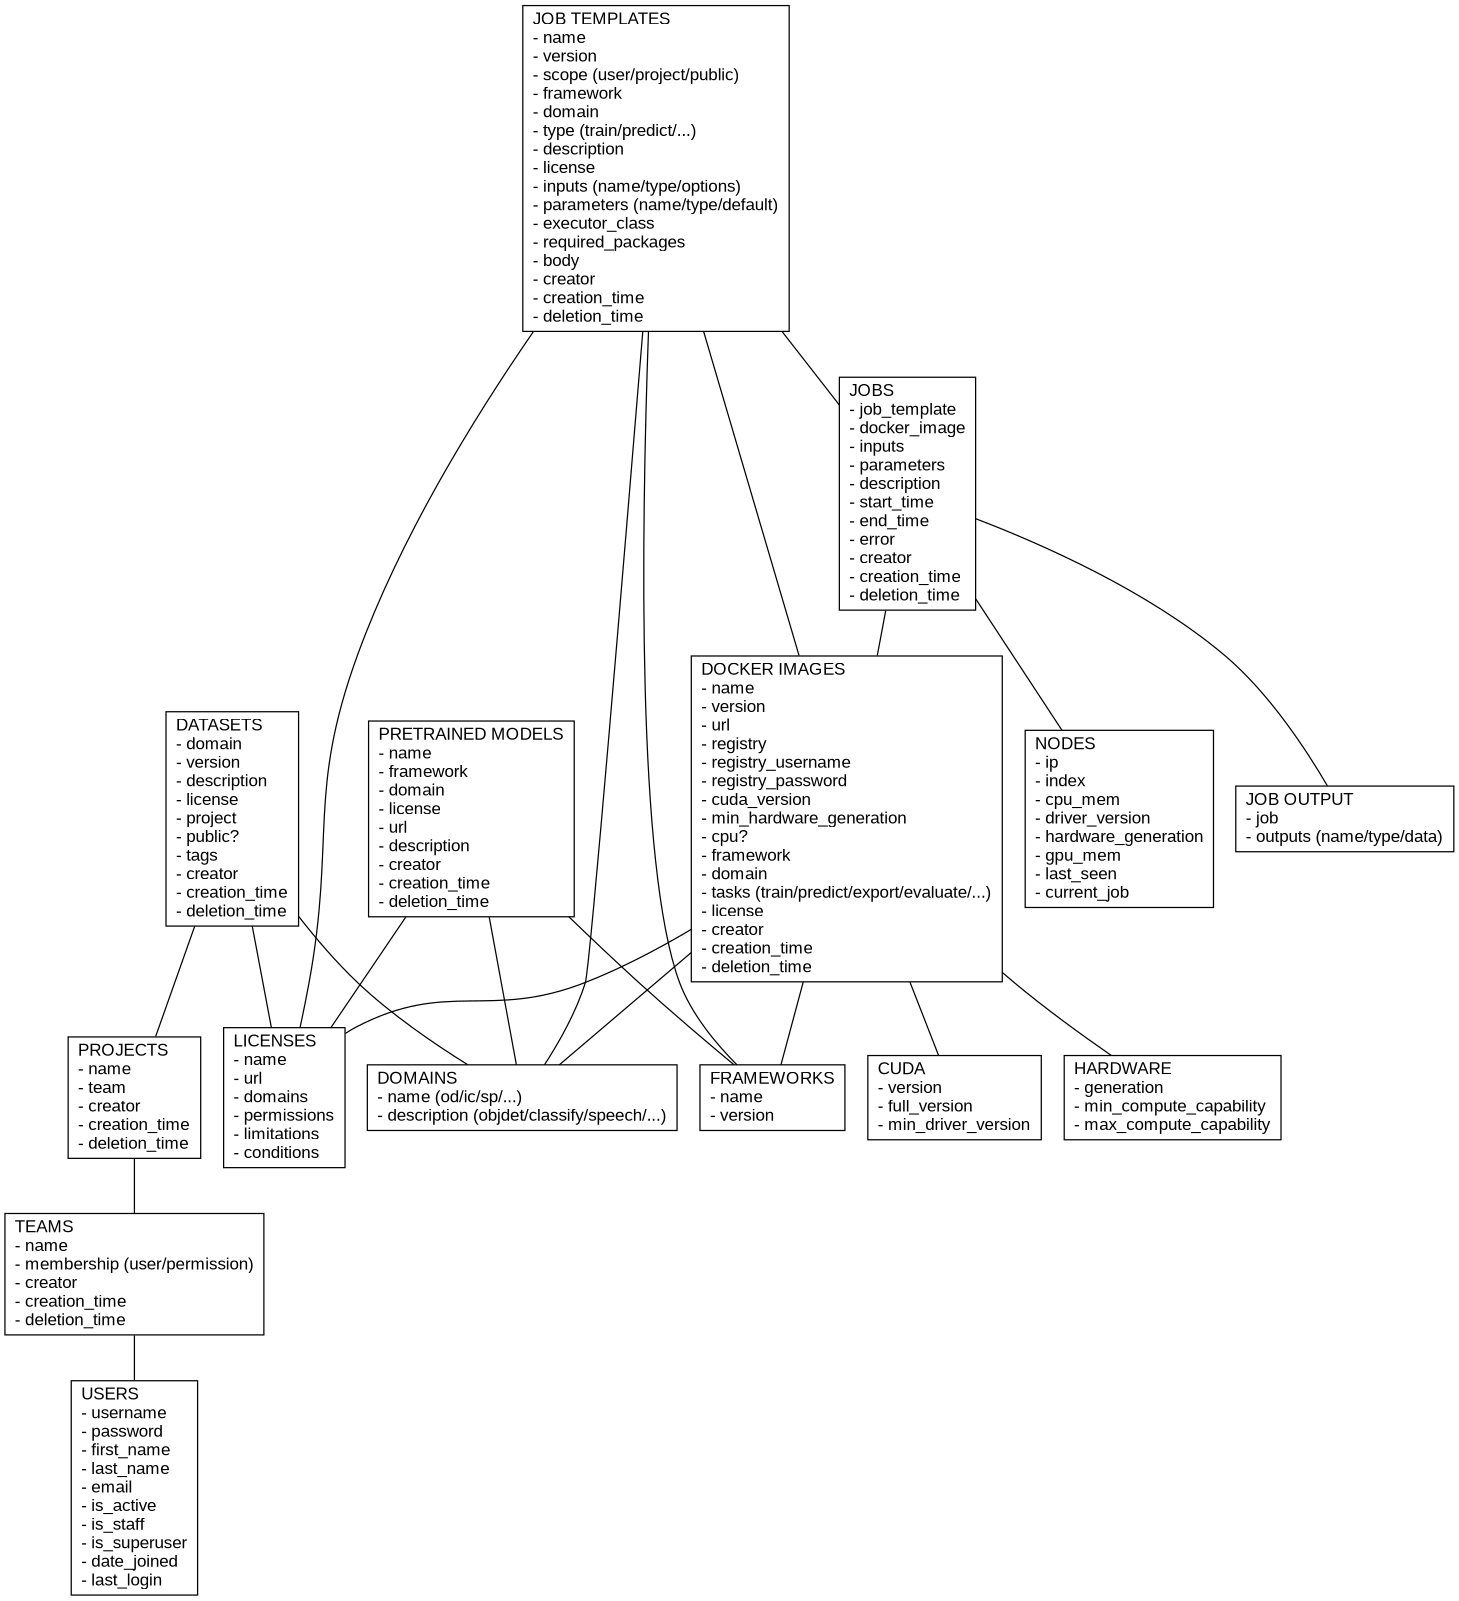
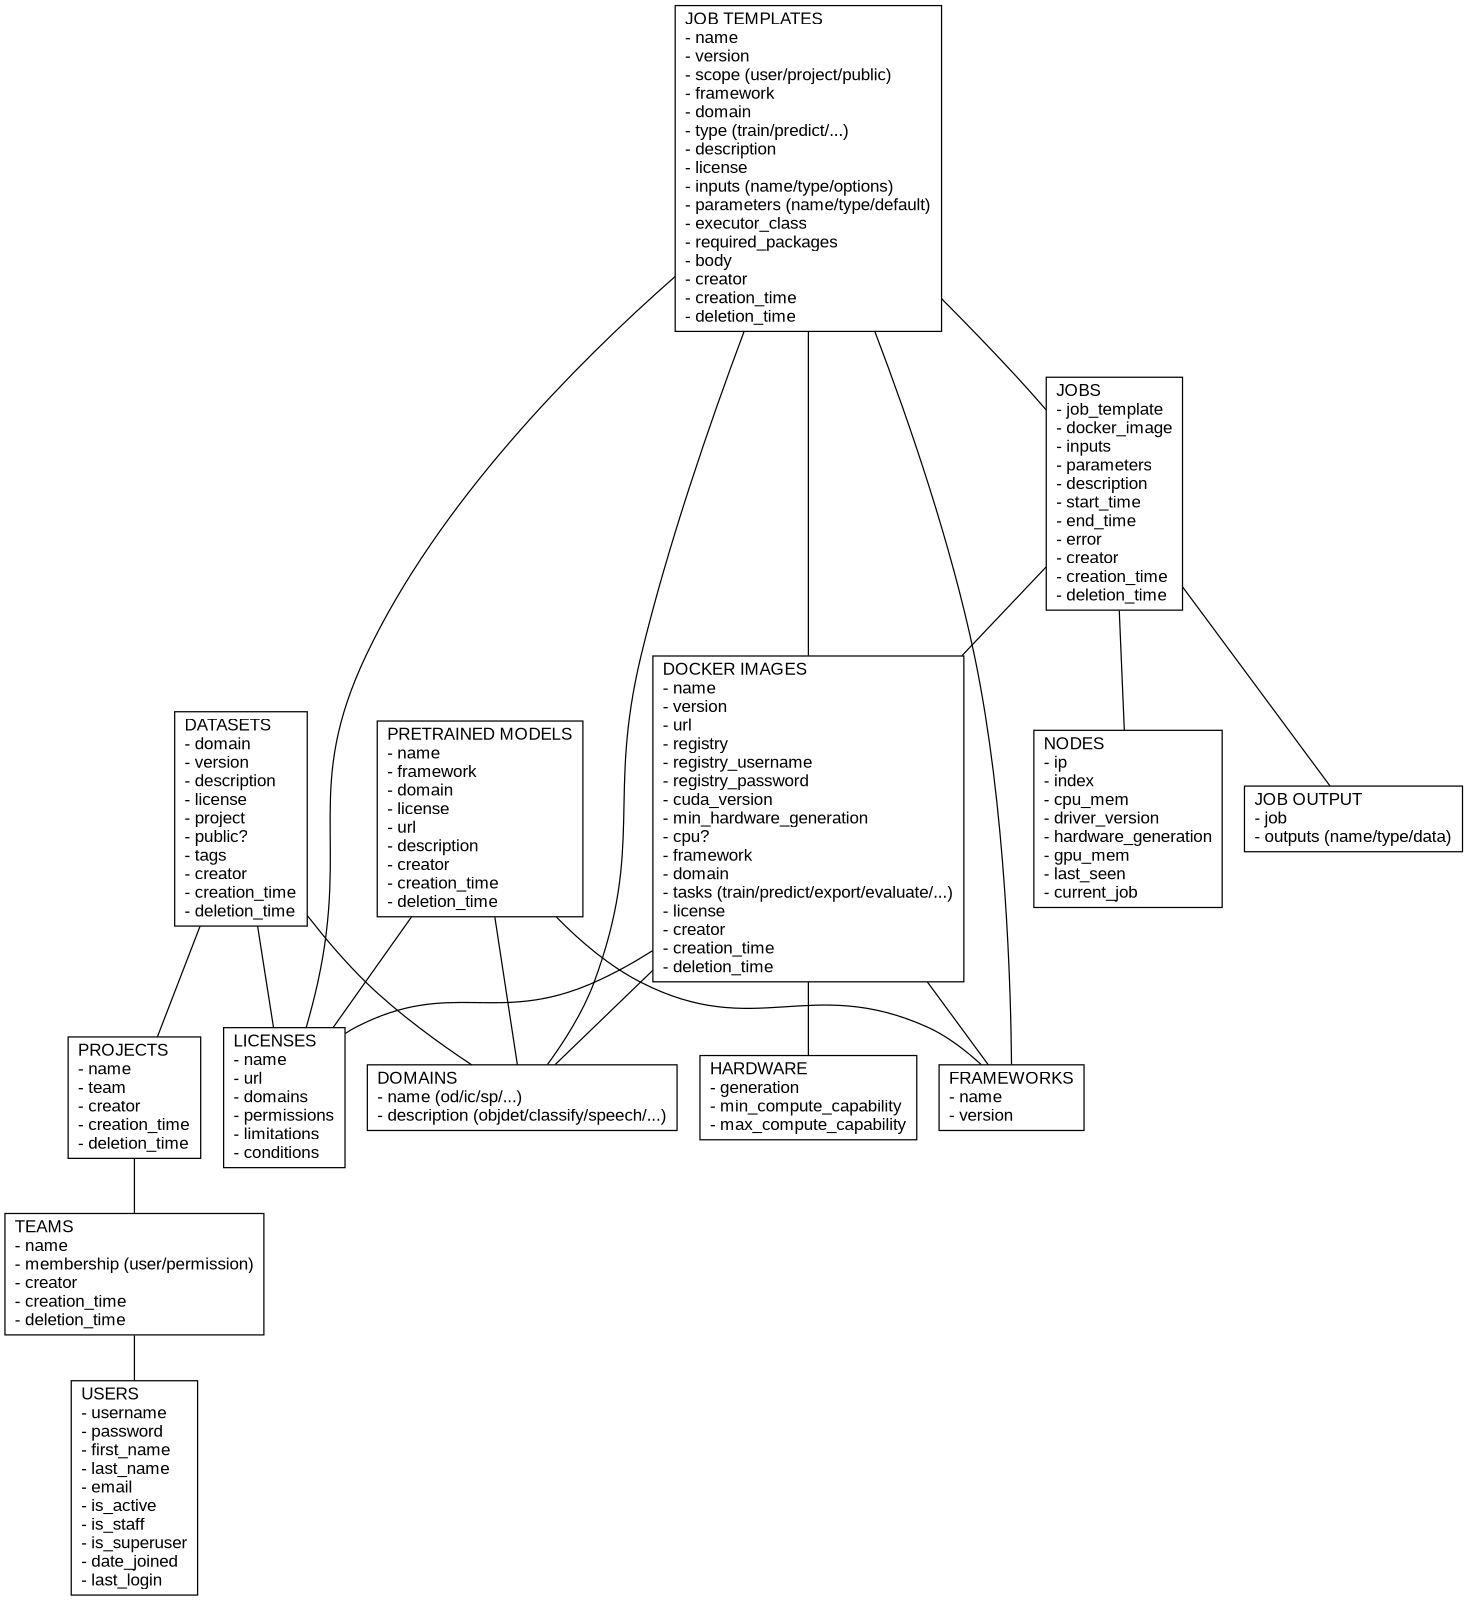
(955, 1098) -> none
